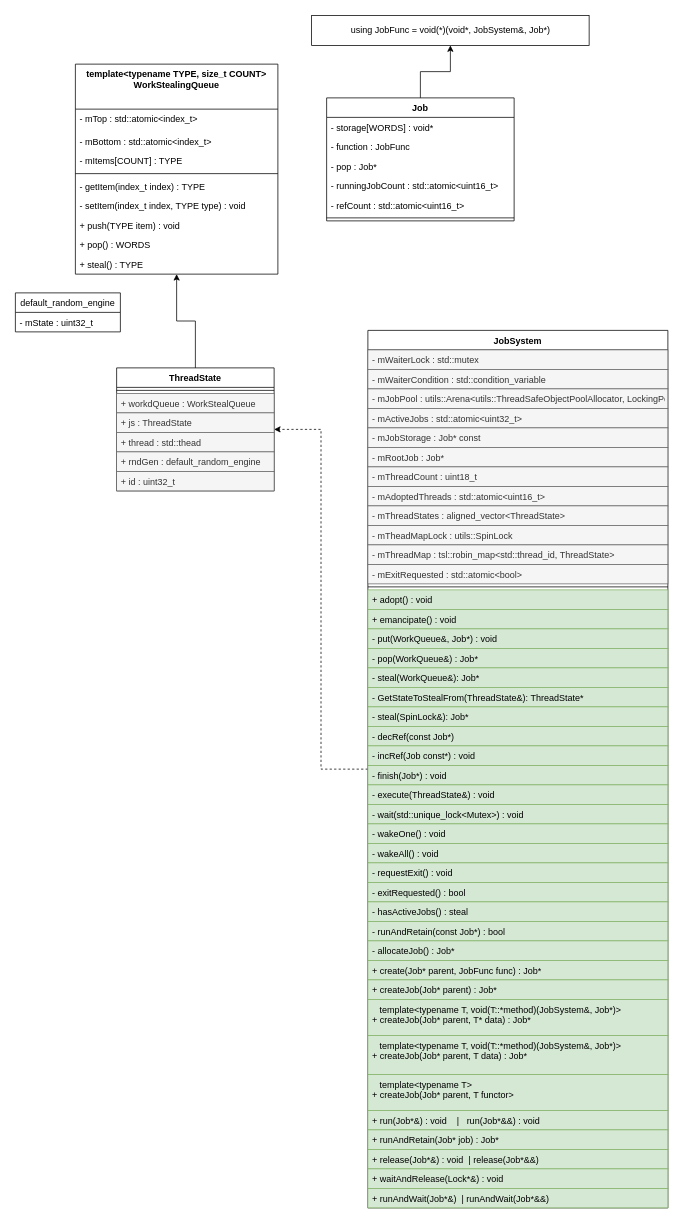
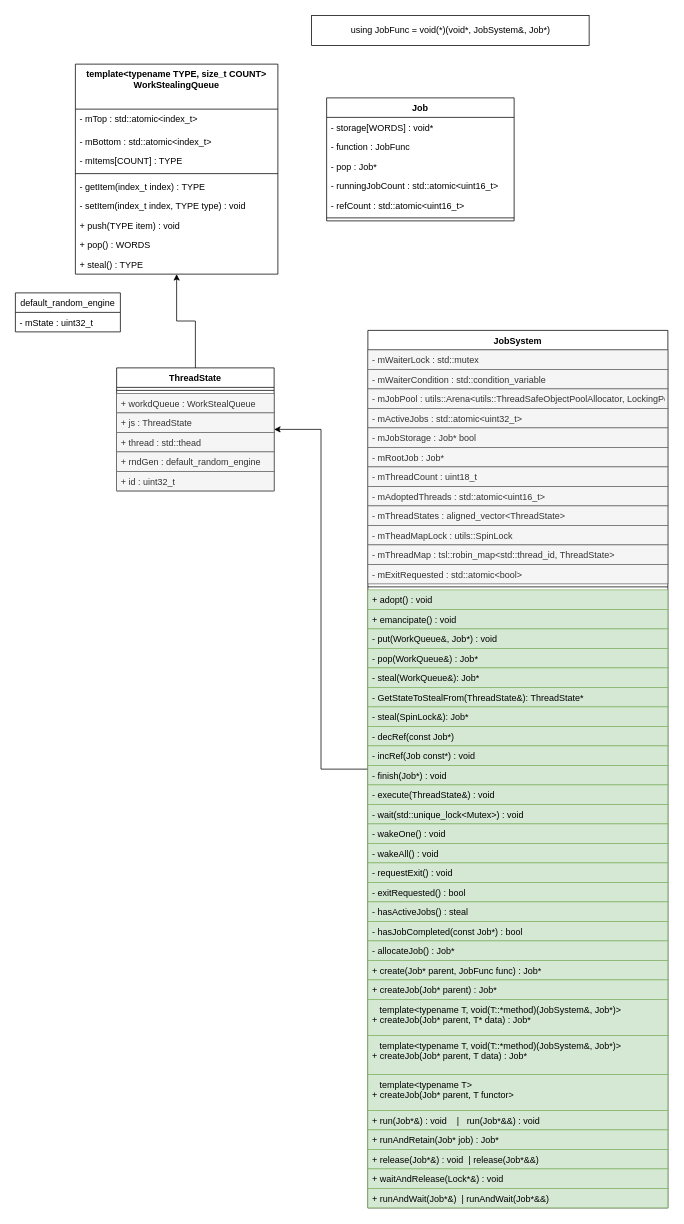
(432, 72) -> none
(432, 438) -> (428, 438)
(321, 600) -> (321, 600)
(447, 932) -> (455, 932)
